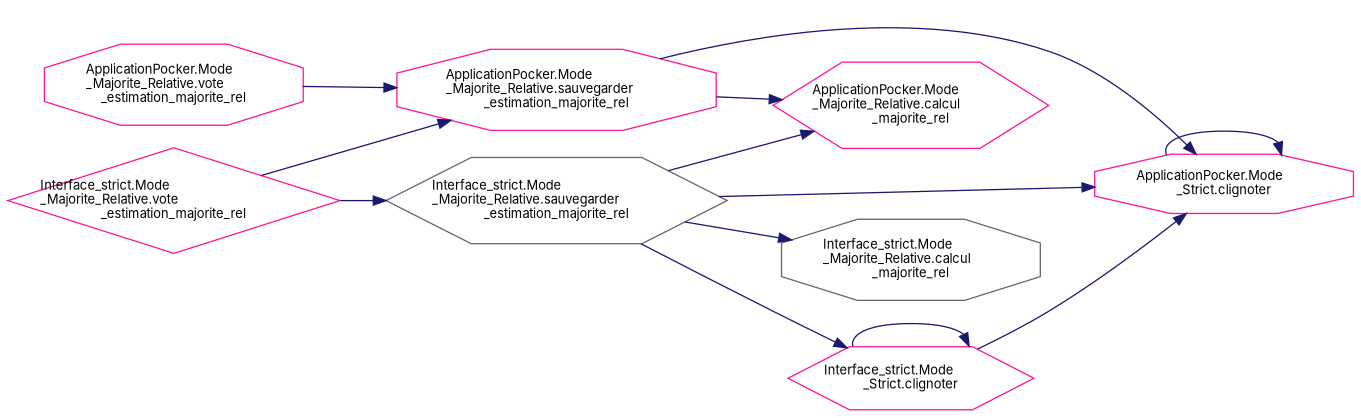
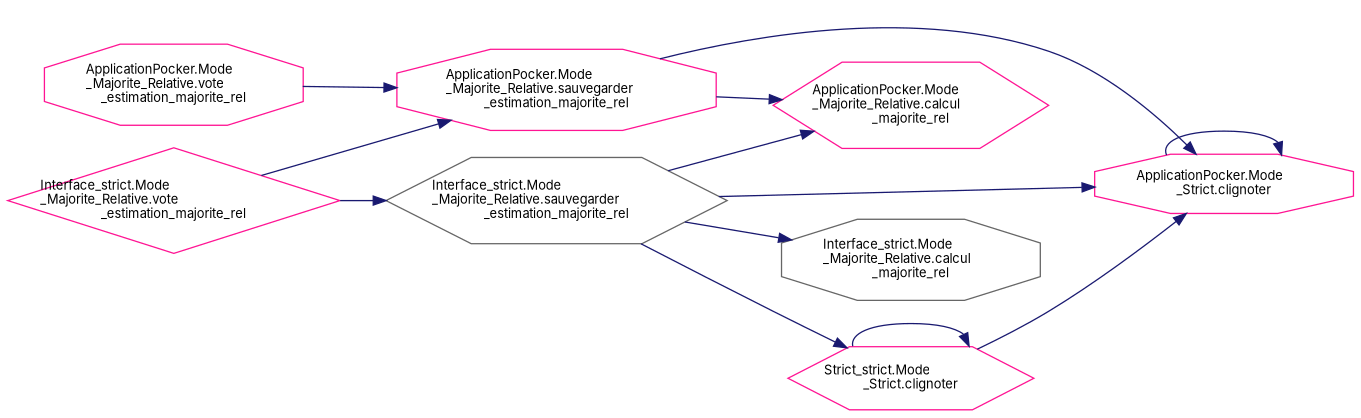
(911, 378) -> (911, 378)
